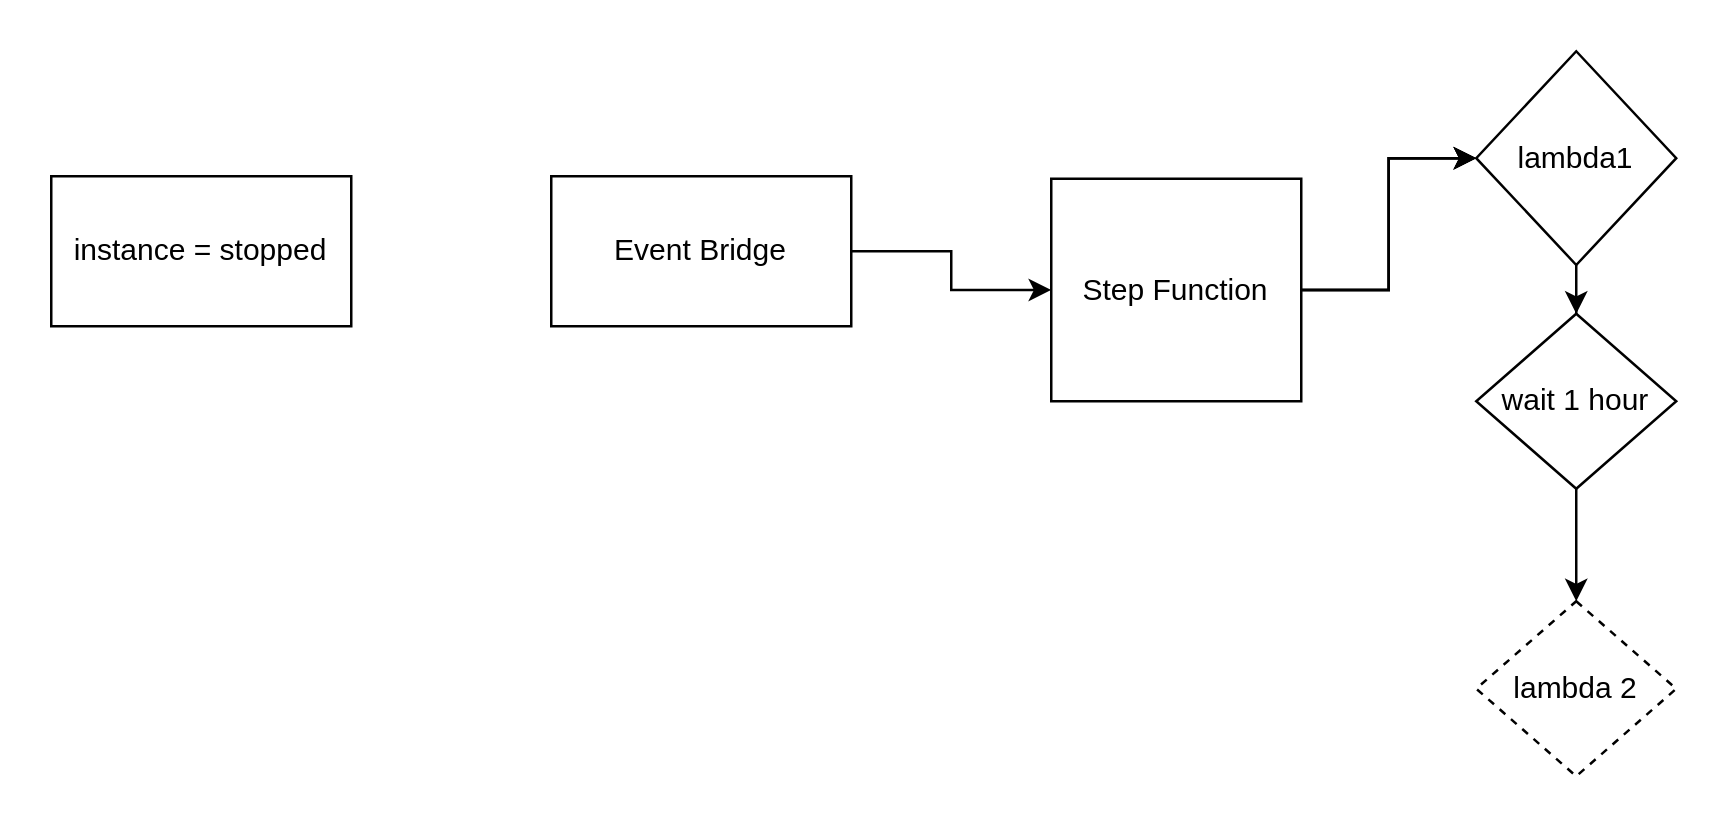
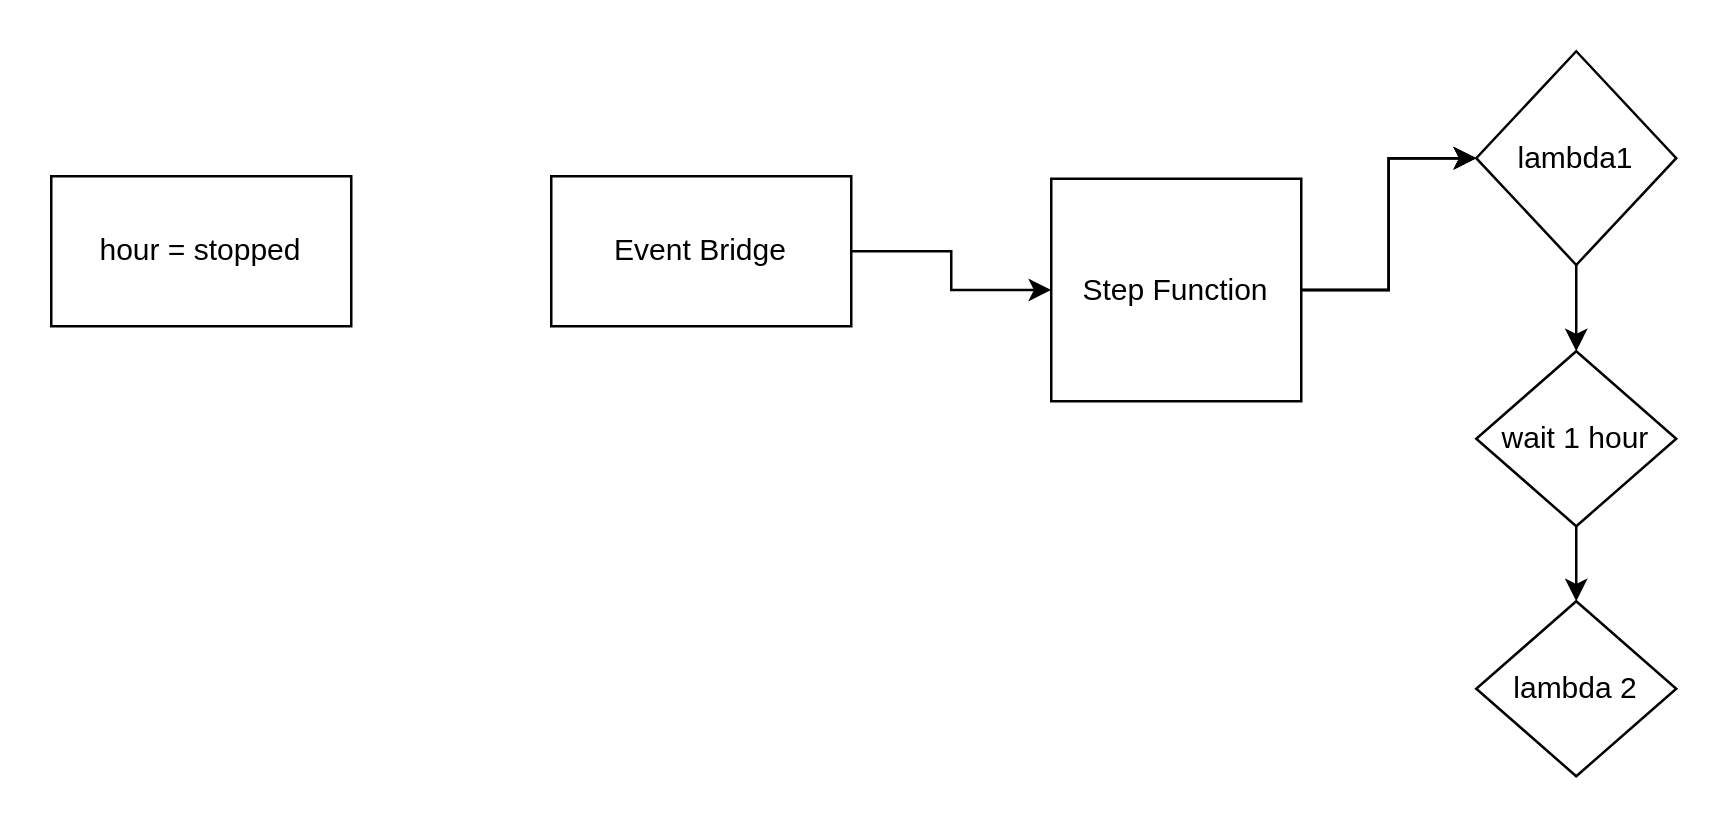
(201, 251) -> (201, 251)
(1576, 401) -> (1576, 439)
(1576, 689) -> (1576, 689)
